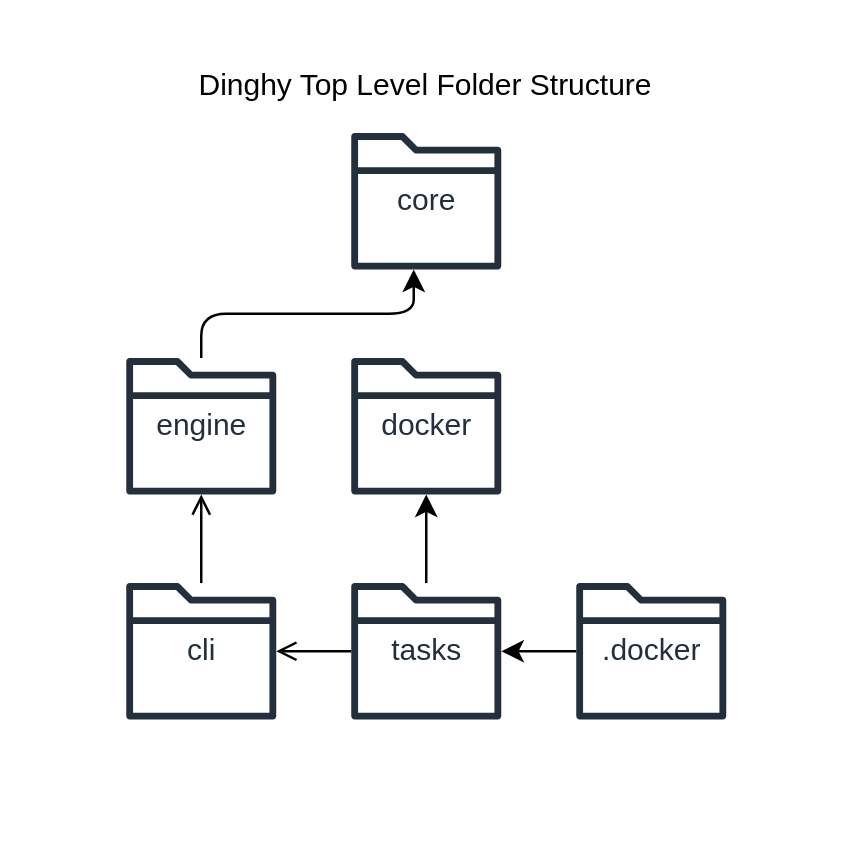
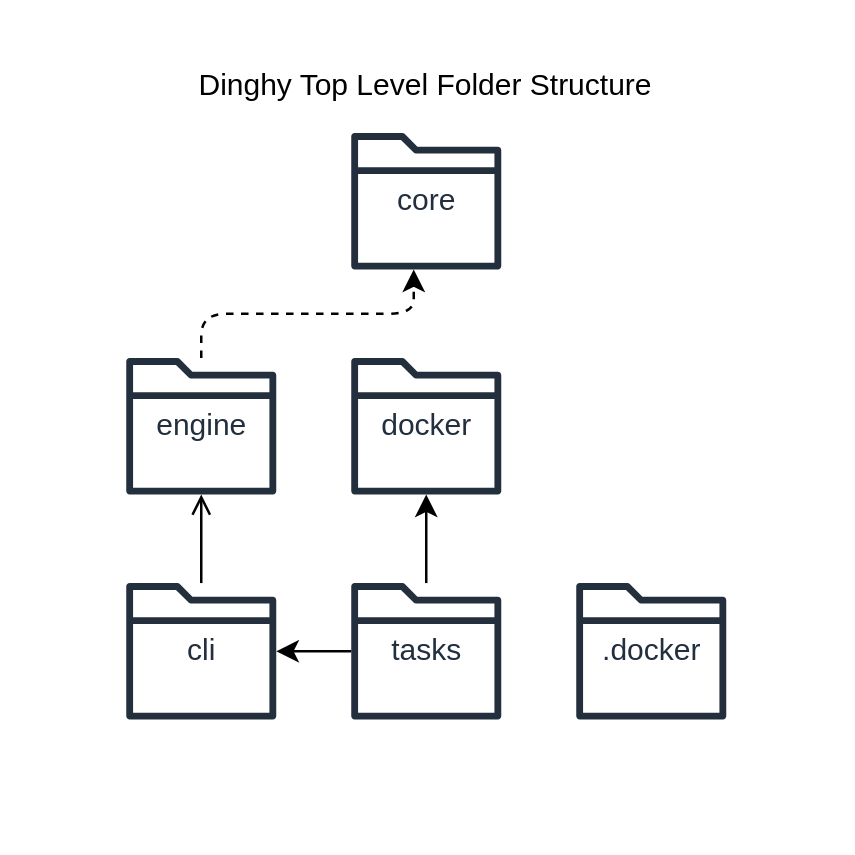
(302, 314) -> (302, 314)
(289, 651) -> (294, 651)
(548, 651) -> none
